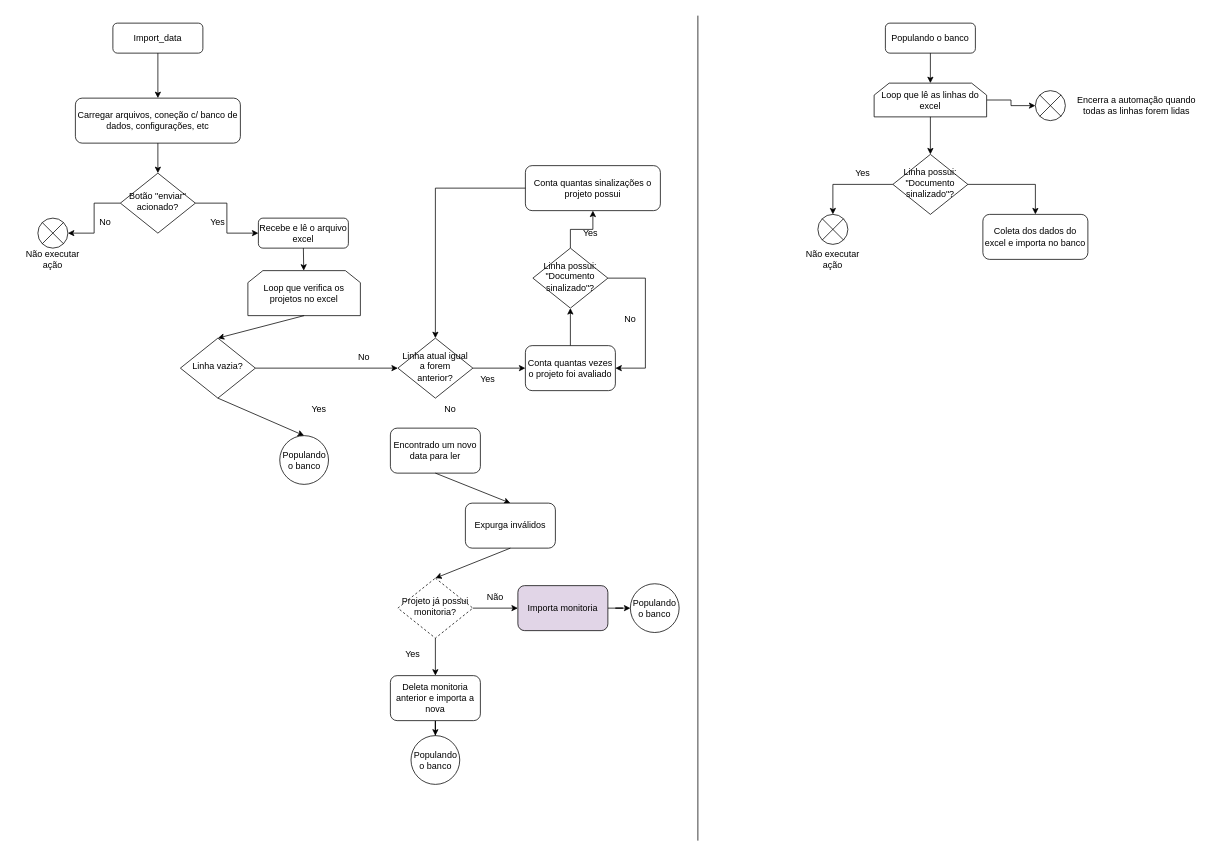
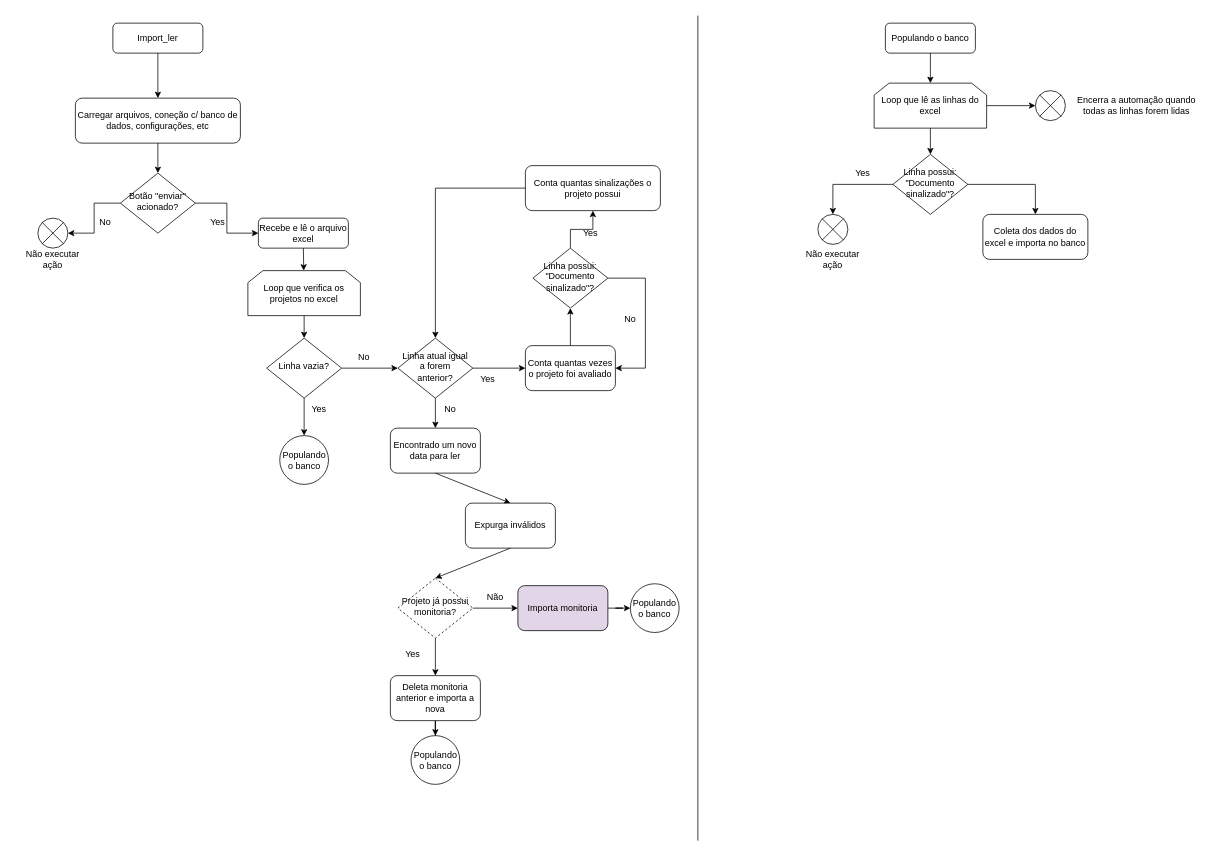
(158, 38) -> (158, 38)
(930, 100) -> (930, 105)
(218, 368) -> (304, 368)
none -> (435, 410)
